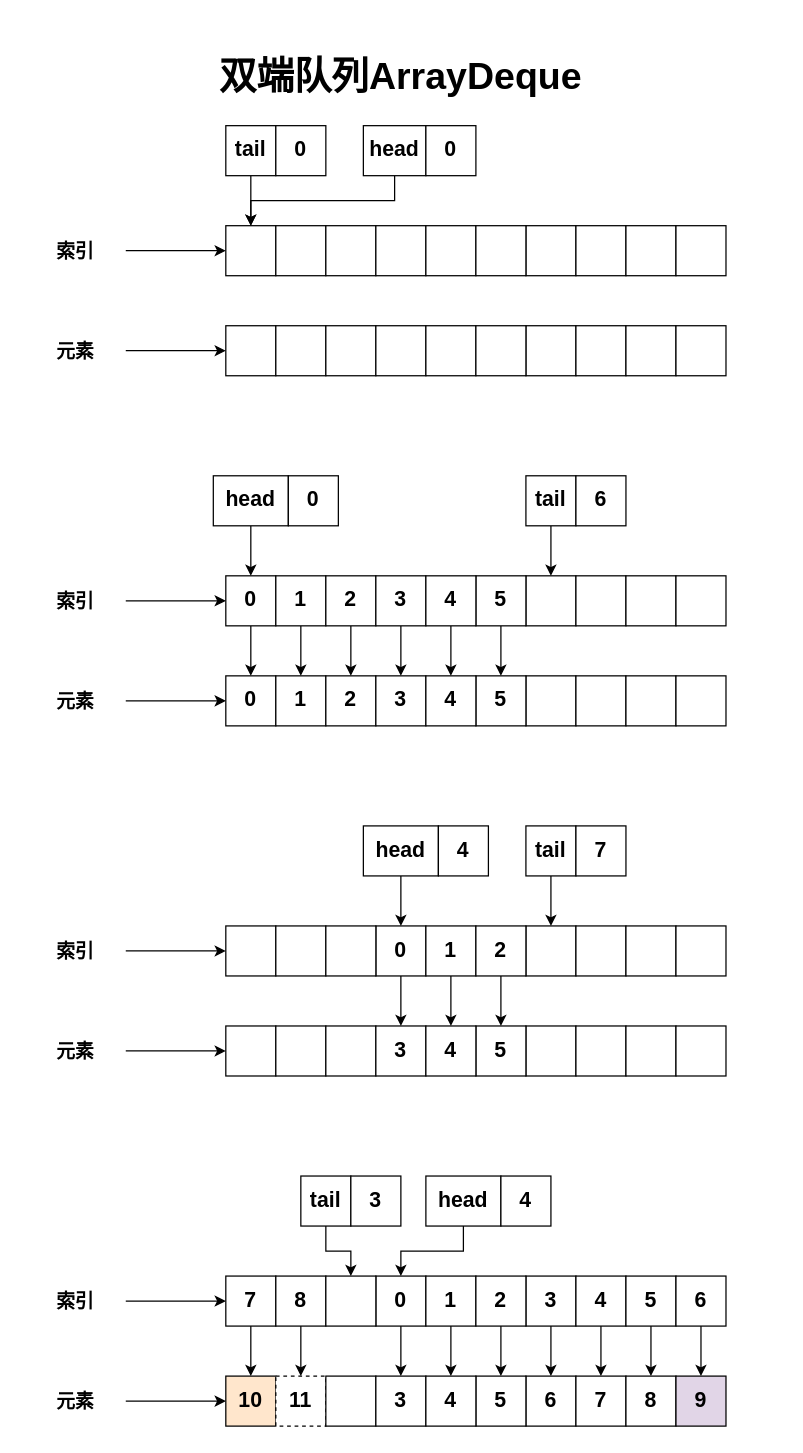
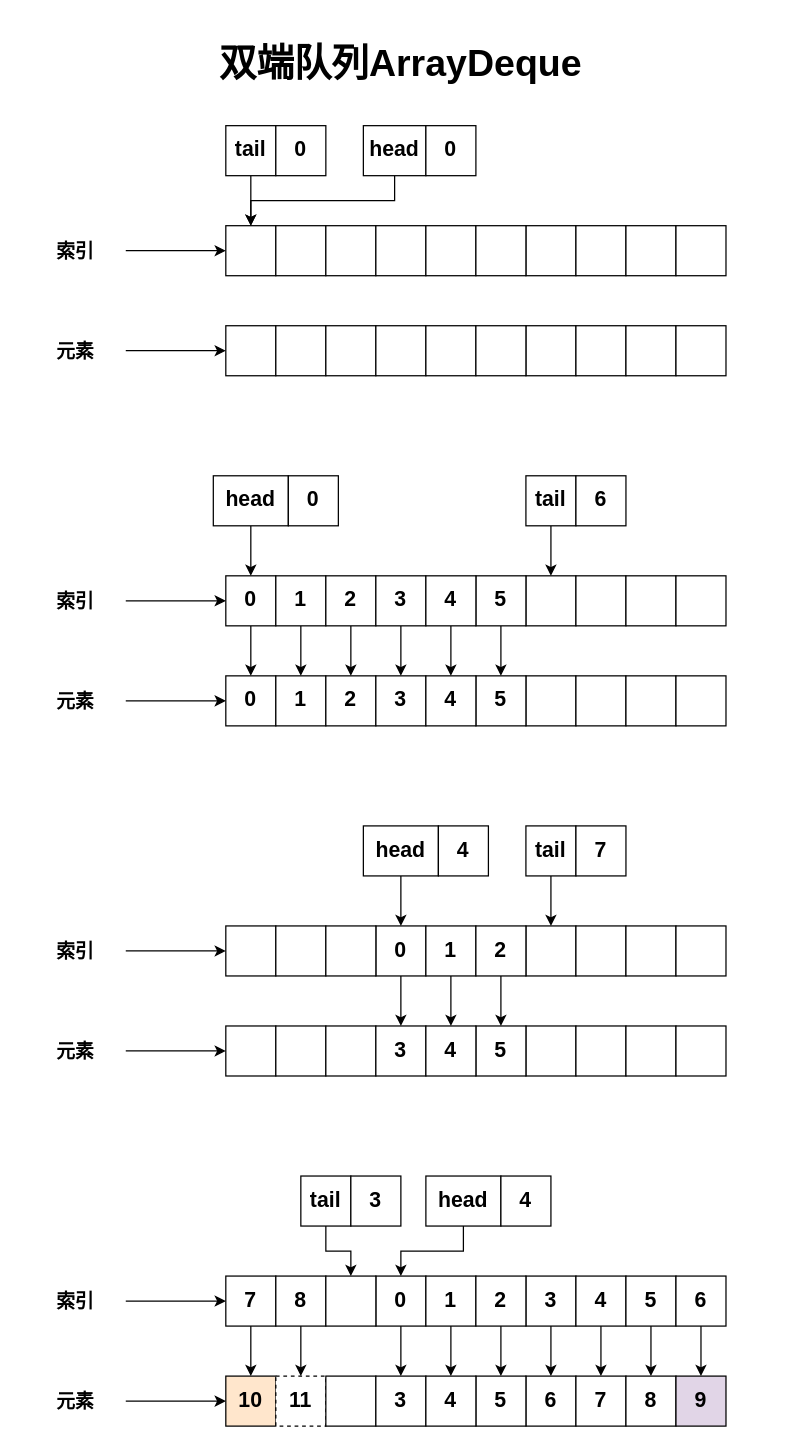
(401, 76) -> (401, 63)
